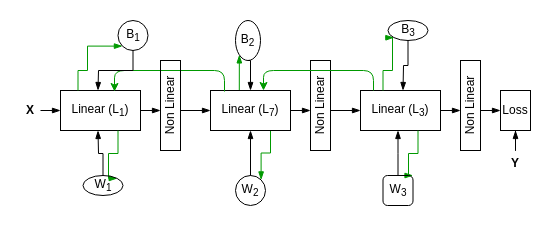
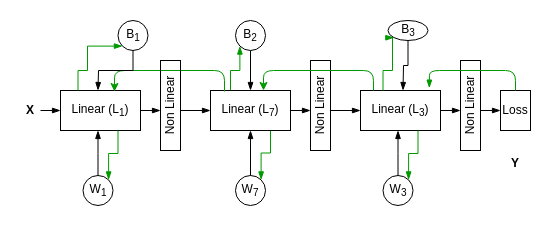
(248, 41) -> (251, 36)
none -> (476, 71)
(516, 136) -> none
(103, 186) -> (98, 191)
(251, 191) -> (251, 191)
(398, 191) -> (398, 191)
